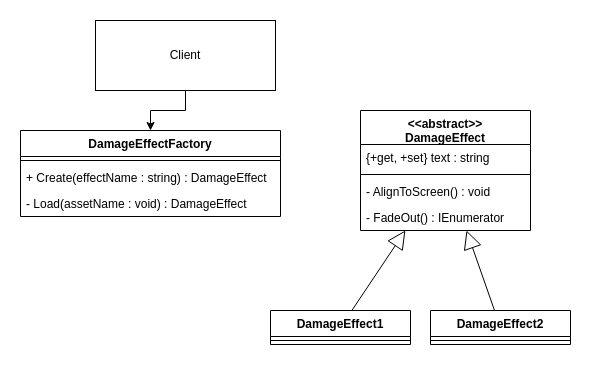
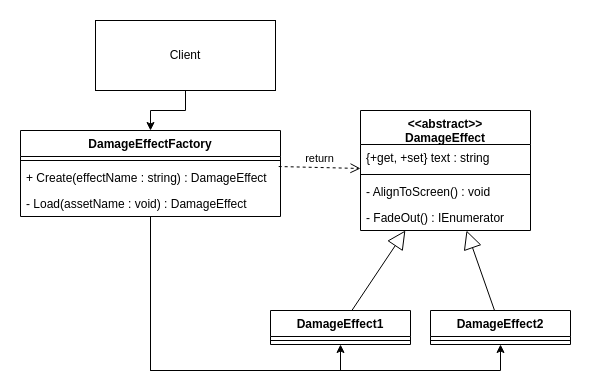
none -> (320, 168)
none -> (341, 360)
none -> (431, 371)
